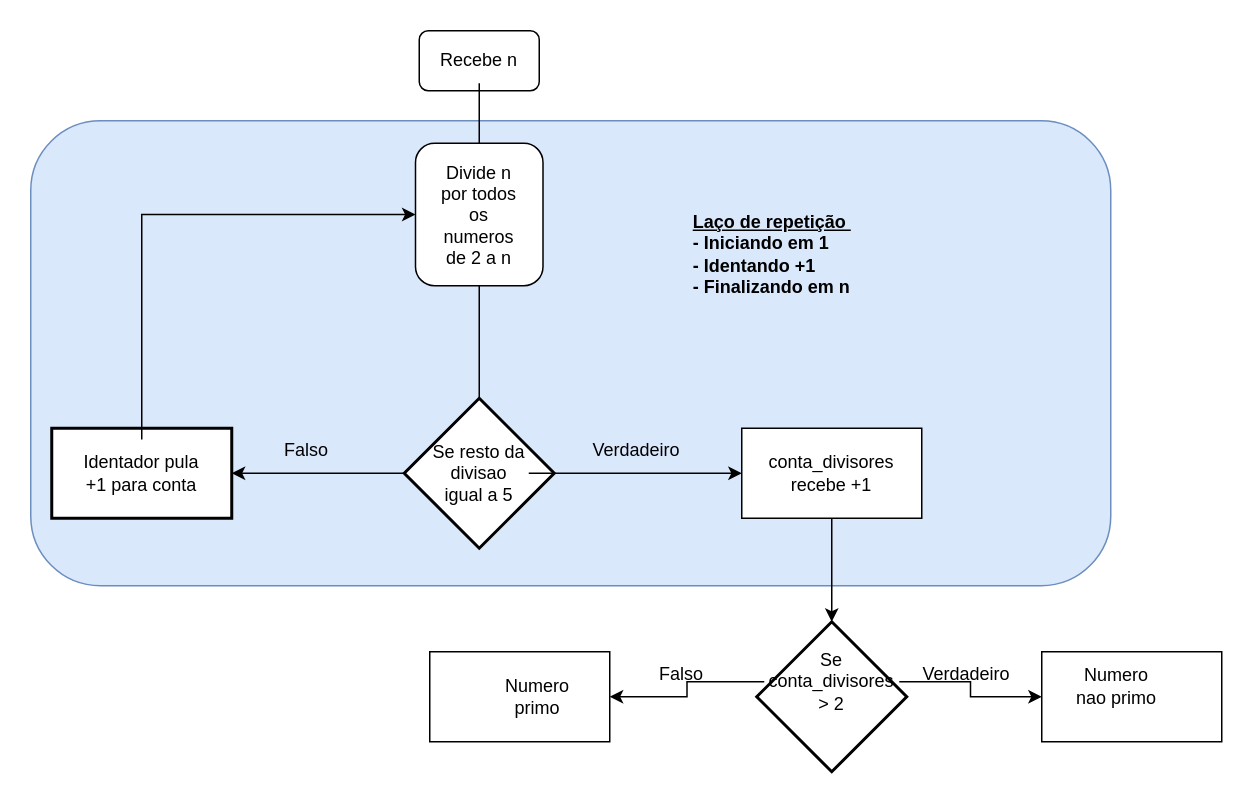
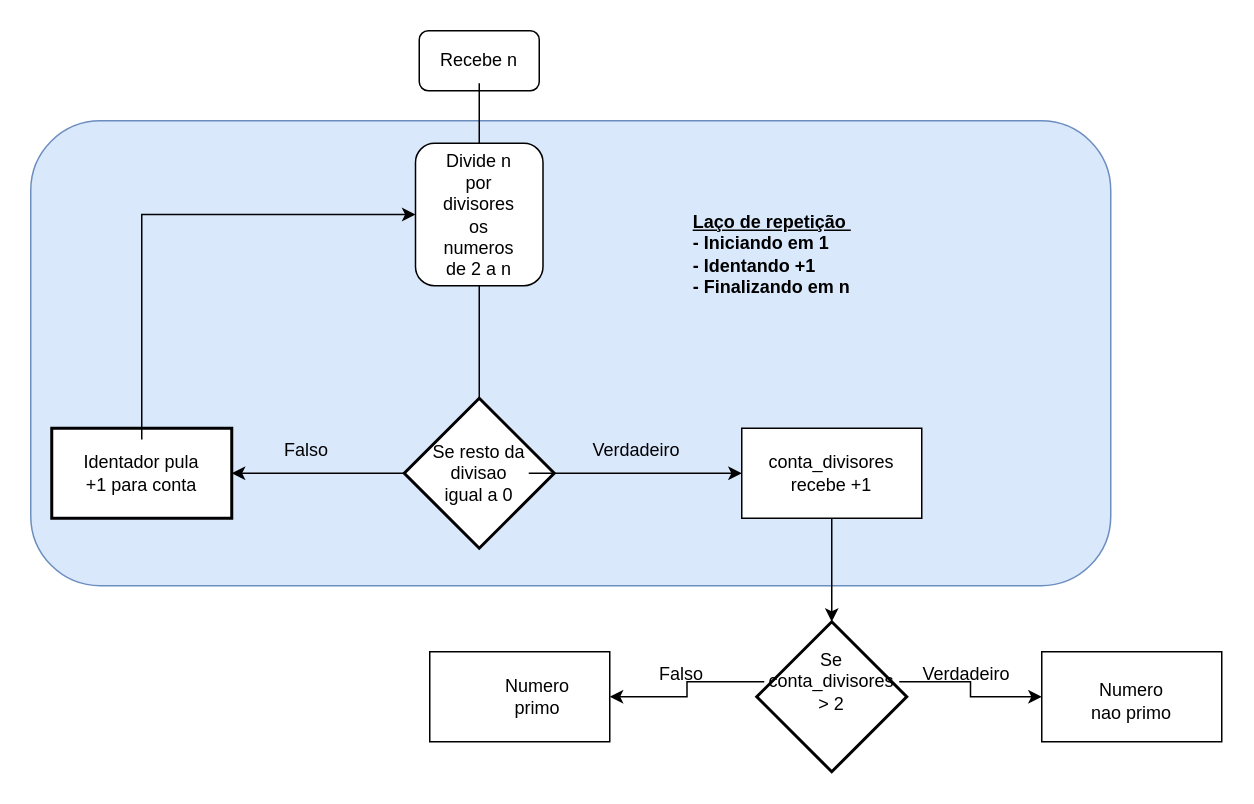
(479, 215) -> (479, 215)
(479, 473) -> (479, 473)
(1117, 686) -> (1132, 701)
